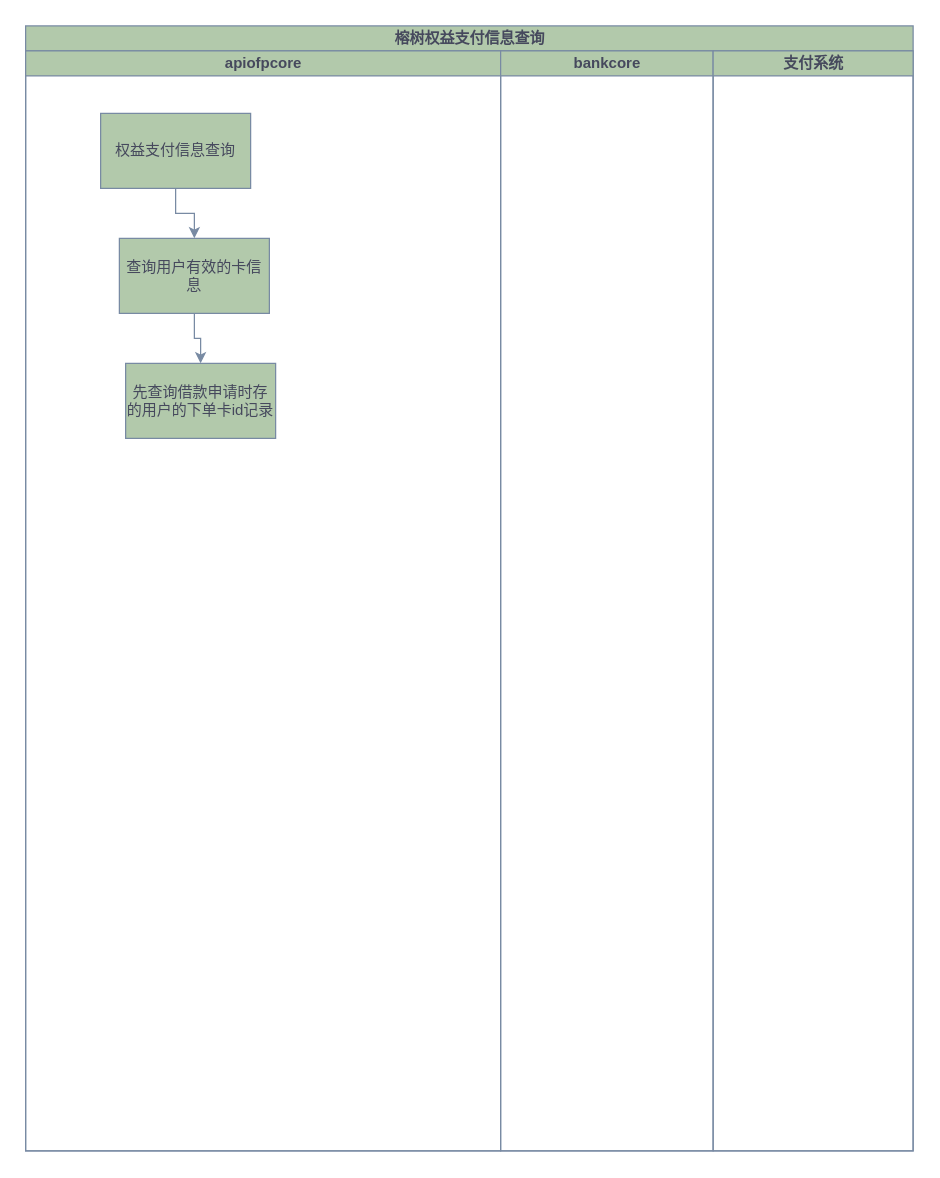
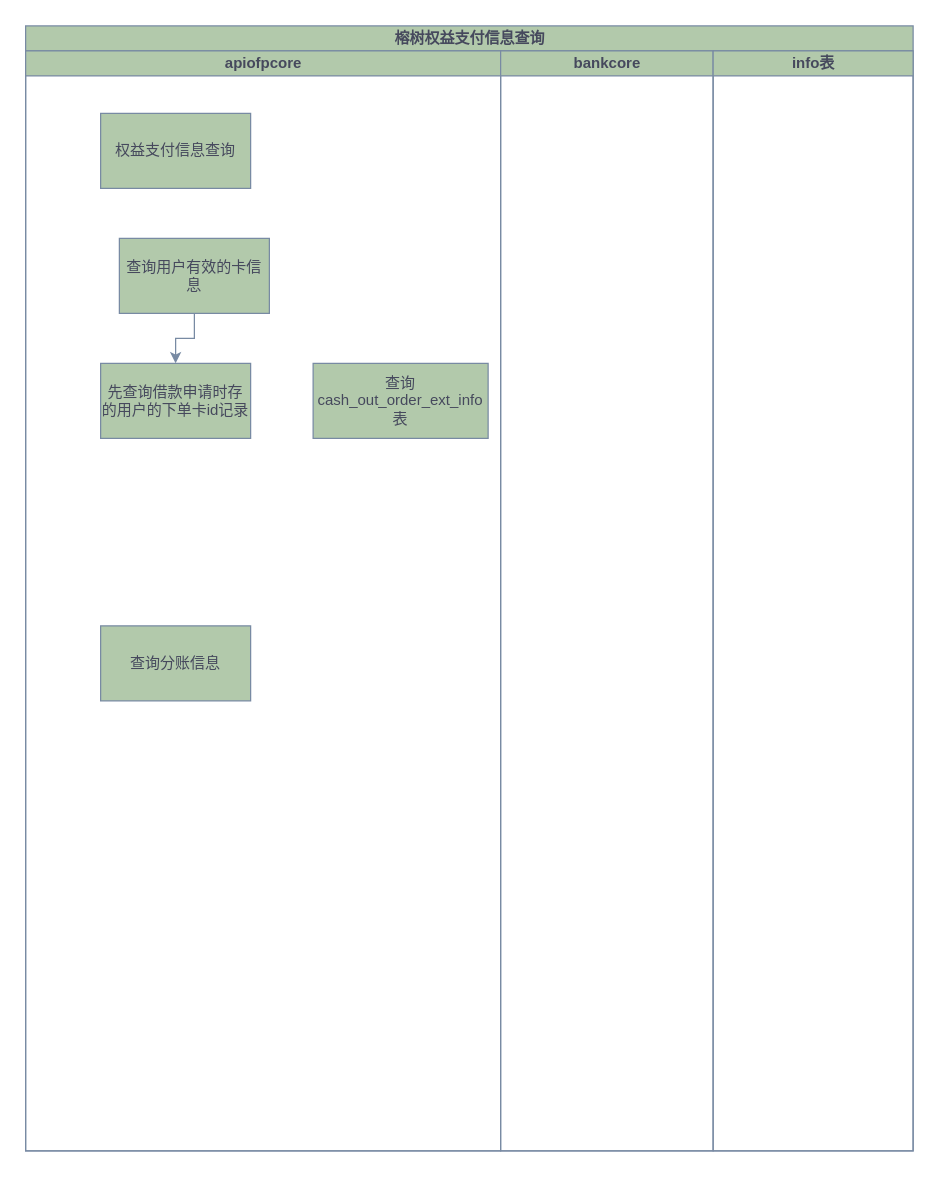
(814, 63) -> (814, 63)
(181, 213) -> none
(201, 401) -> (176, 401)
none -> (401, 401)
none -> (176, 663)
